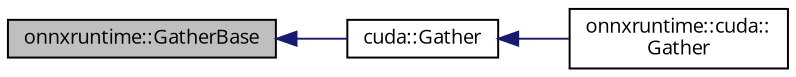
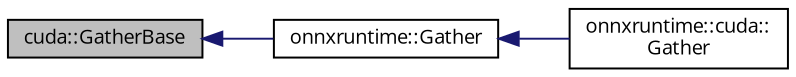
(142, 39) -> (105, 39)
(423, 39) -> (386, 39)
